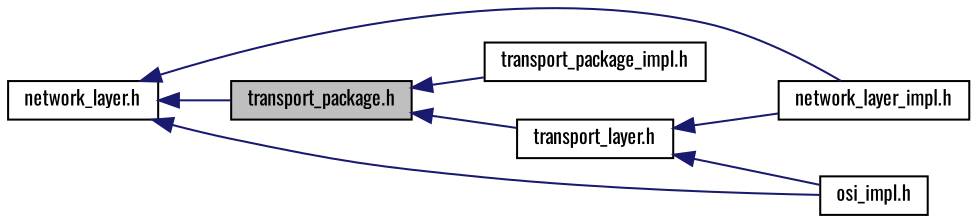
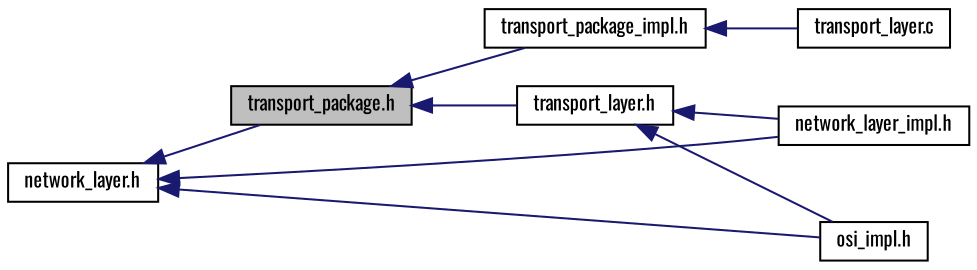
none -> (874, 28)
